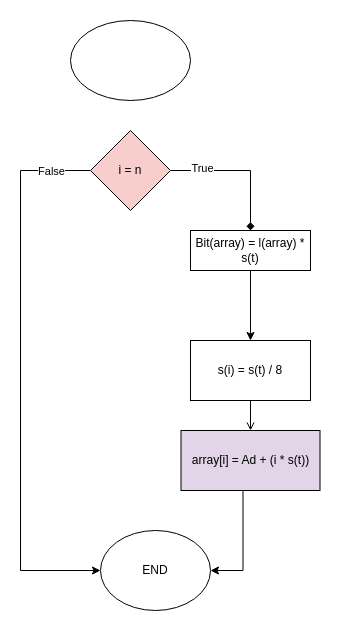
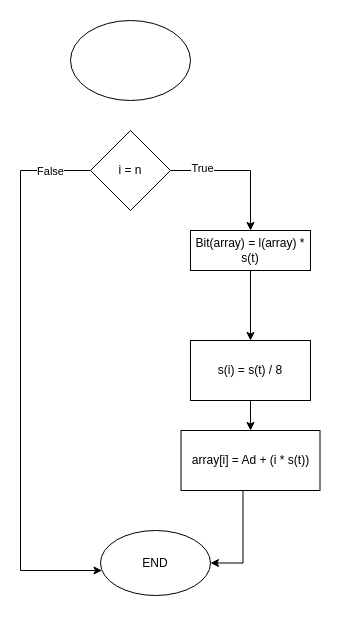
(131, 171) -> (131, 171)
(251, 222) -> (251, 222)
(251, 424) -> (251, 422)
(251, 461) -> (251, 461)
(156, 571) -> (156, 563)
